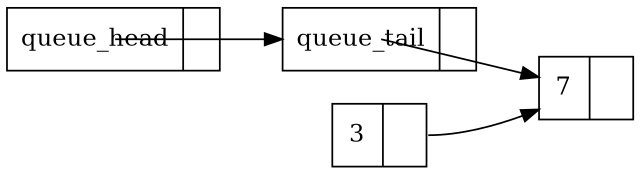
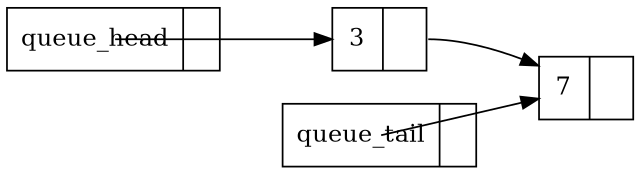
(190, 39) -> (215, 39)
